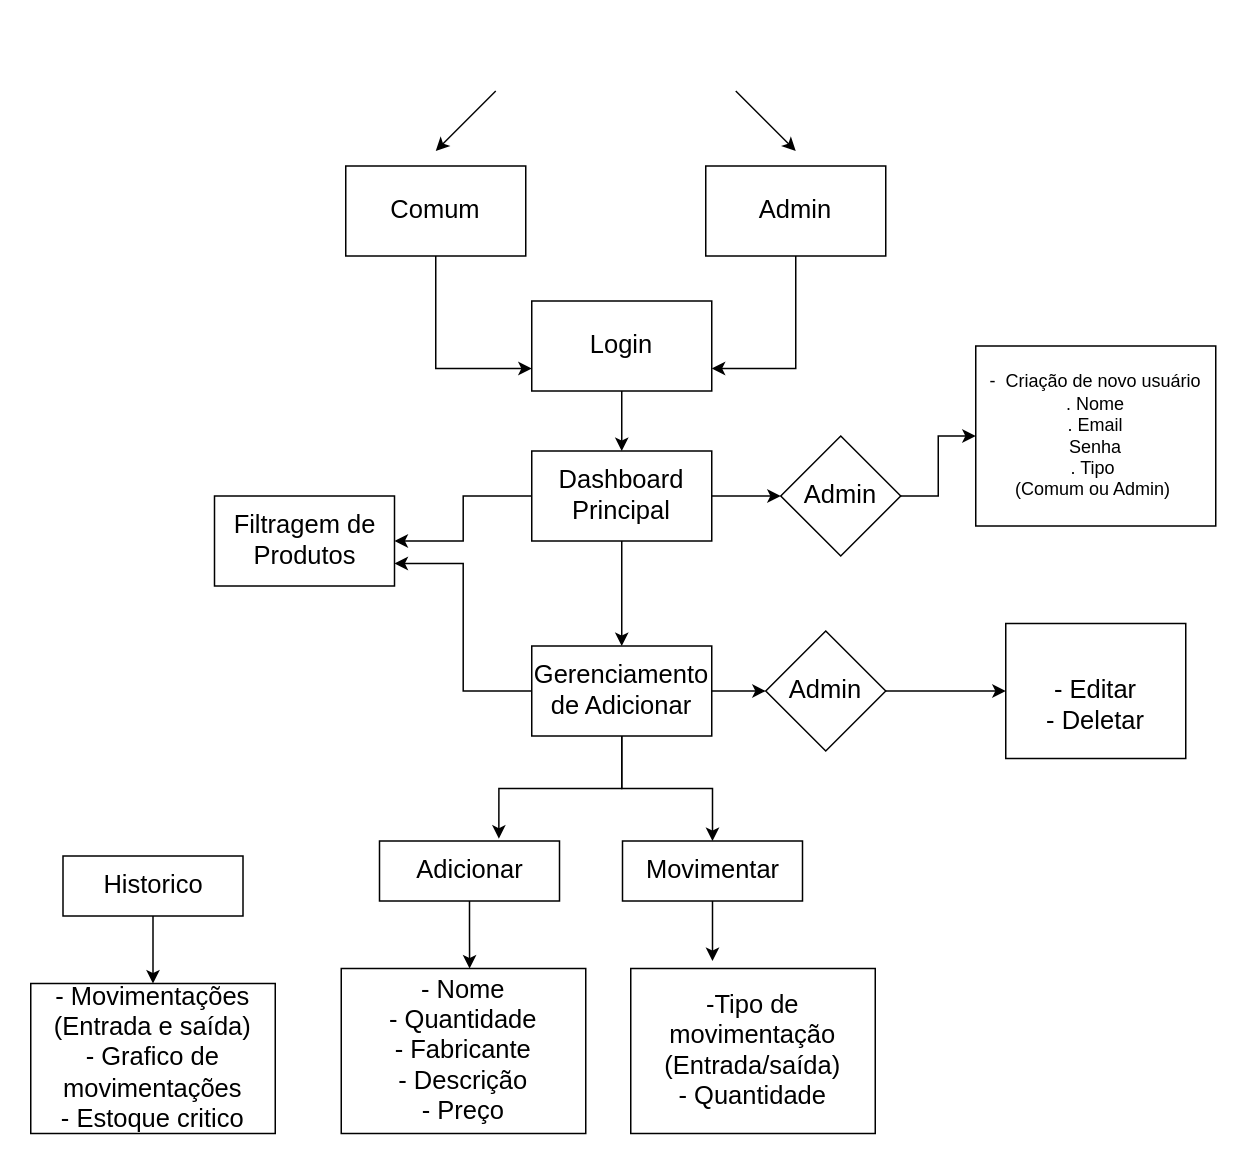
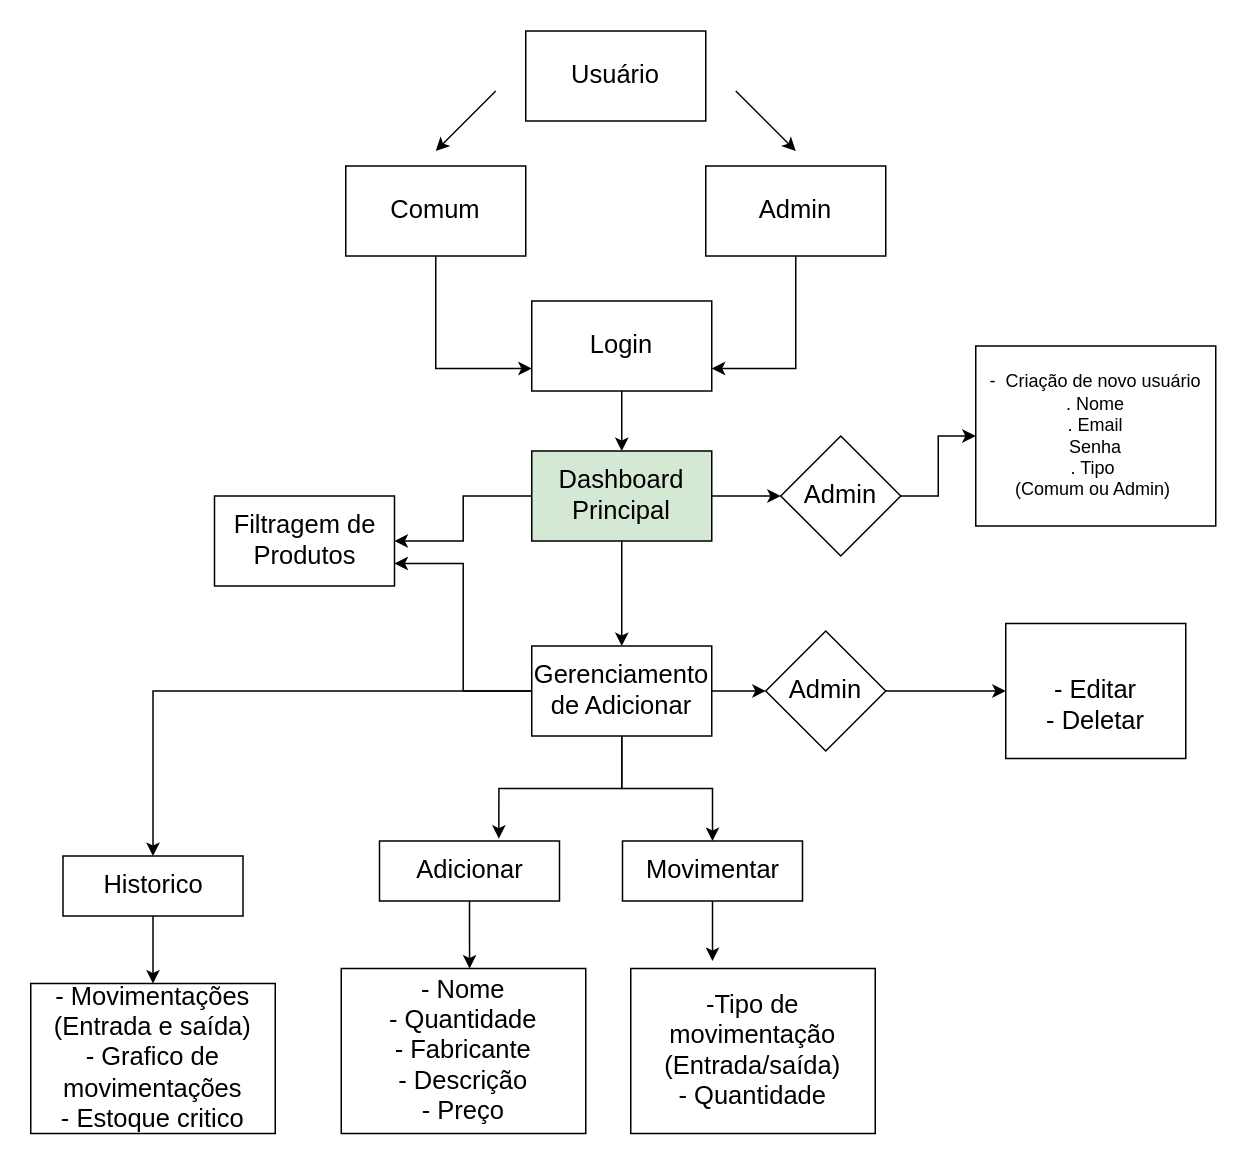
none -> (616, 76)
(622, 496) -> (622, 496)
none -> (230, 691)
